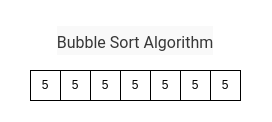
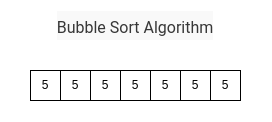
(136, 41) -> (136, 26)
